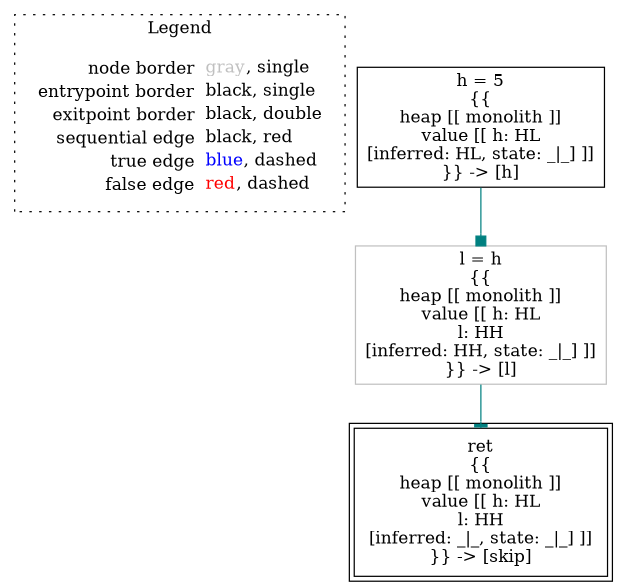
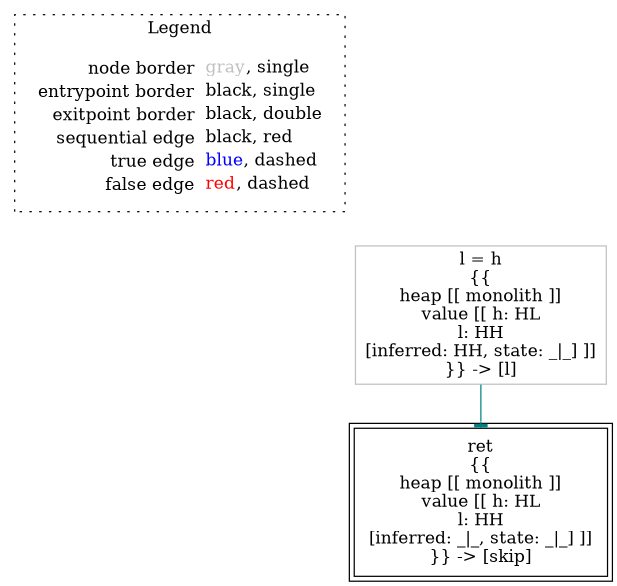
(481, 127) -> none
